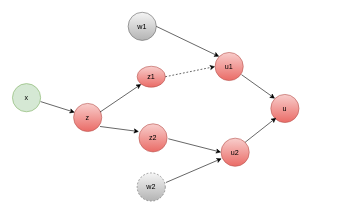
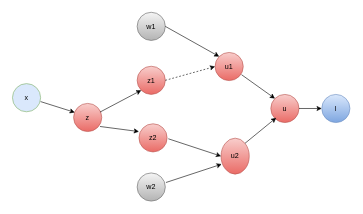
(142, 26) -> (151, 26)
(151, 77) -> (151, 80)
(26, 98) -> (26, 98)
none -> (309, 109)
none -> (336, 109)
(235, 152) -> (235, 156)
(151, 187) -> (151, 187)
